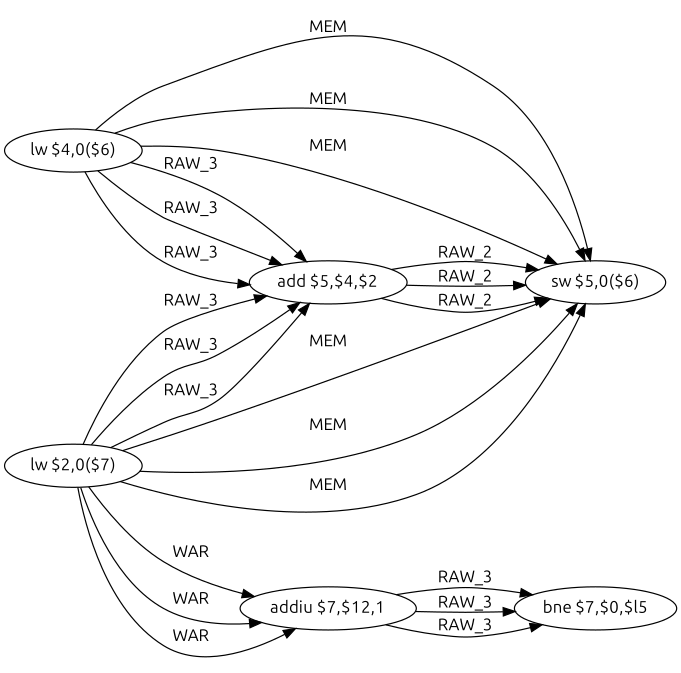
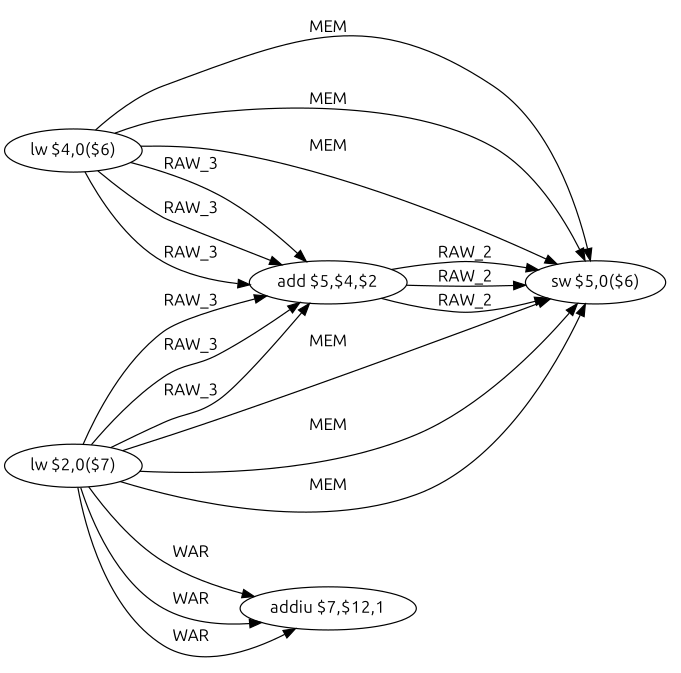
(596, 608) -> none
